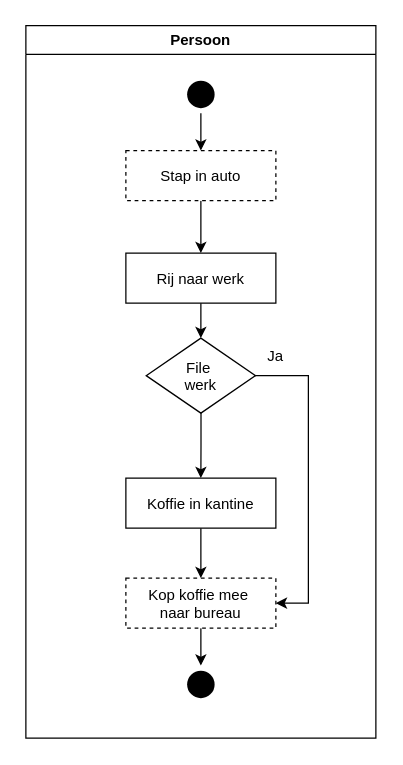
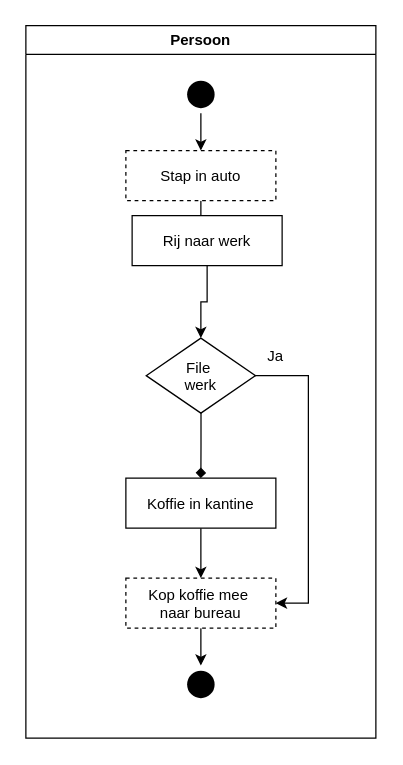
(201, 278) -> (207, 241)
(201, 468) -> (201, 467)
